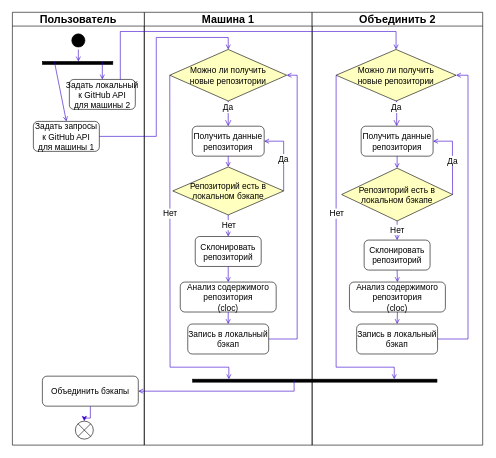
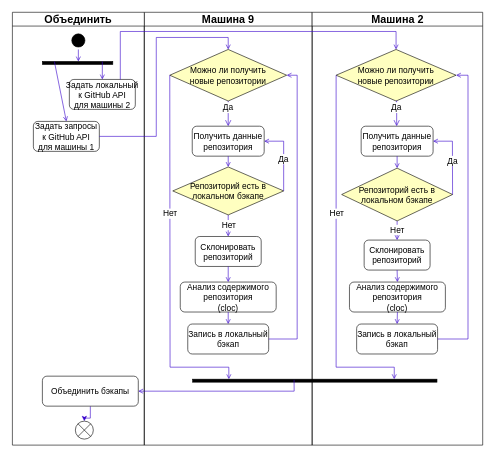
(78, 20) -> (78, 20)
(228, 20) -> (228, 20)
(398, 20) -> (398, 20)
